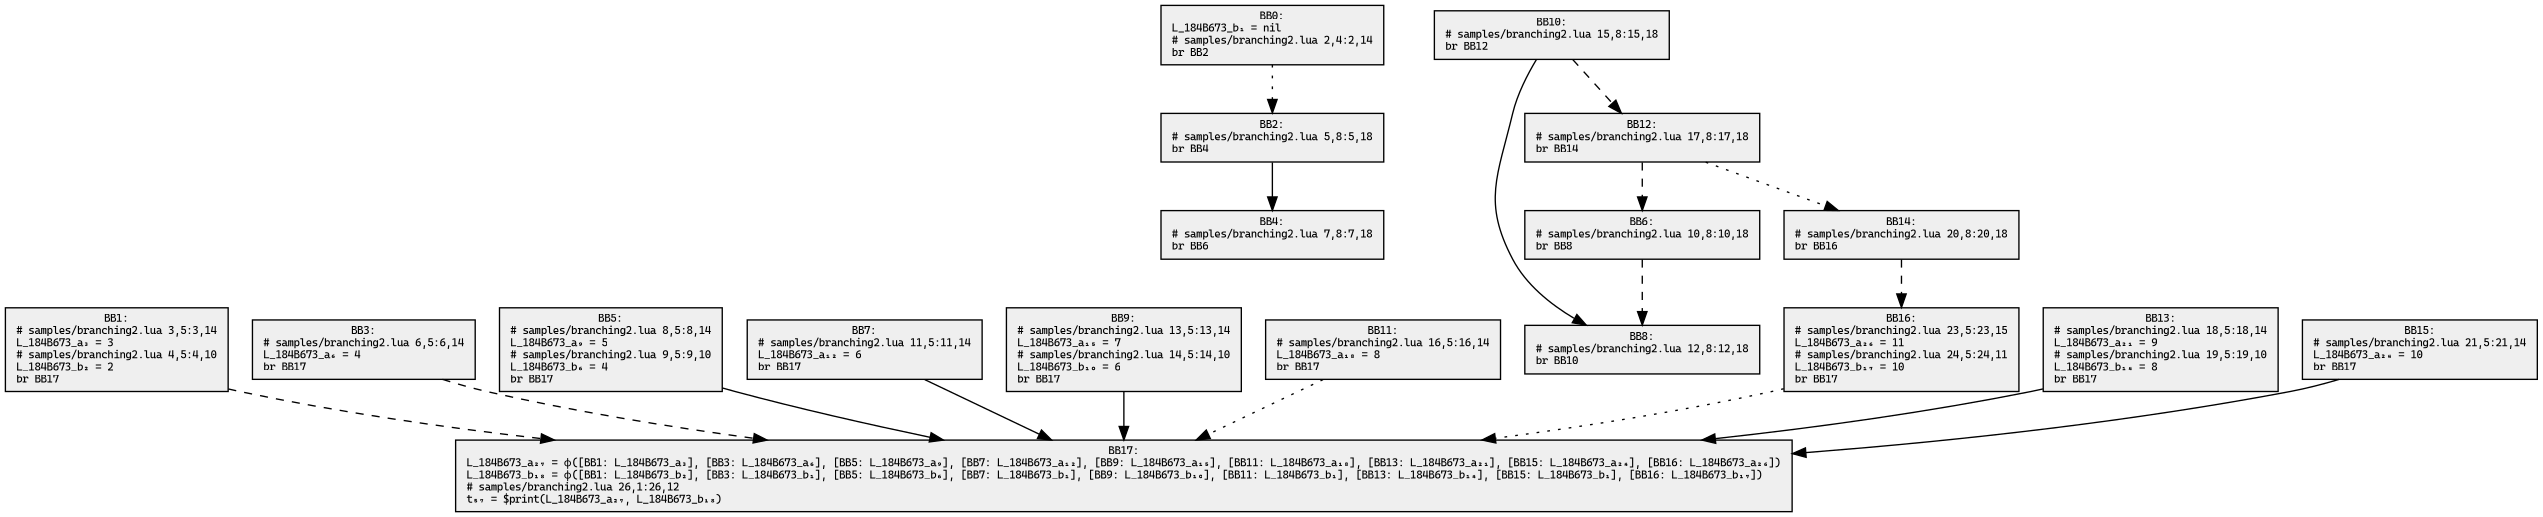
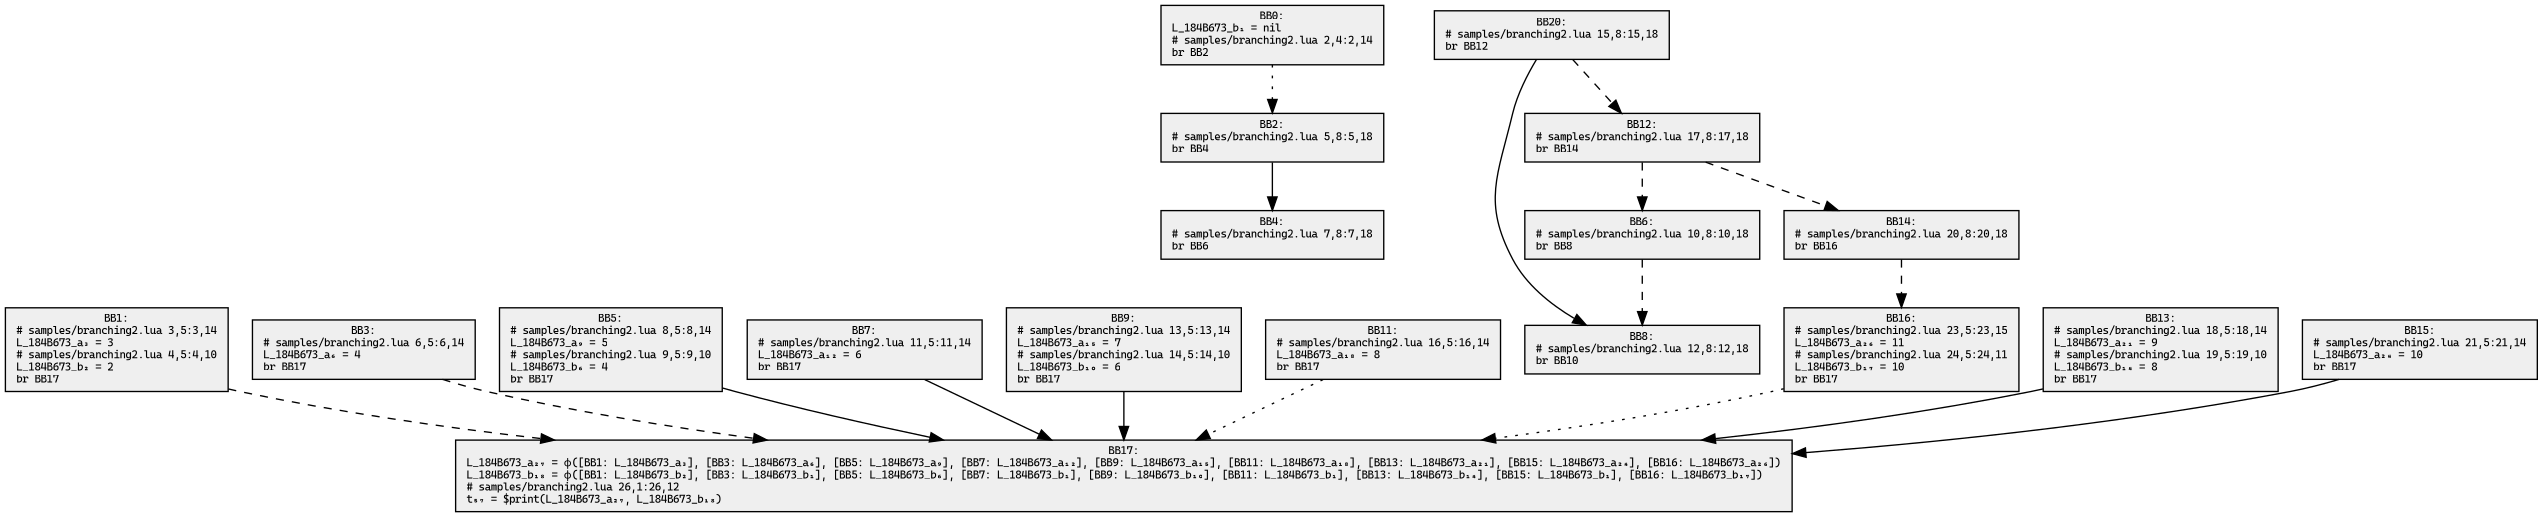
(1552, 35) -> (1552, 35)
(1765, 184) -> (1765, 184)
